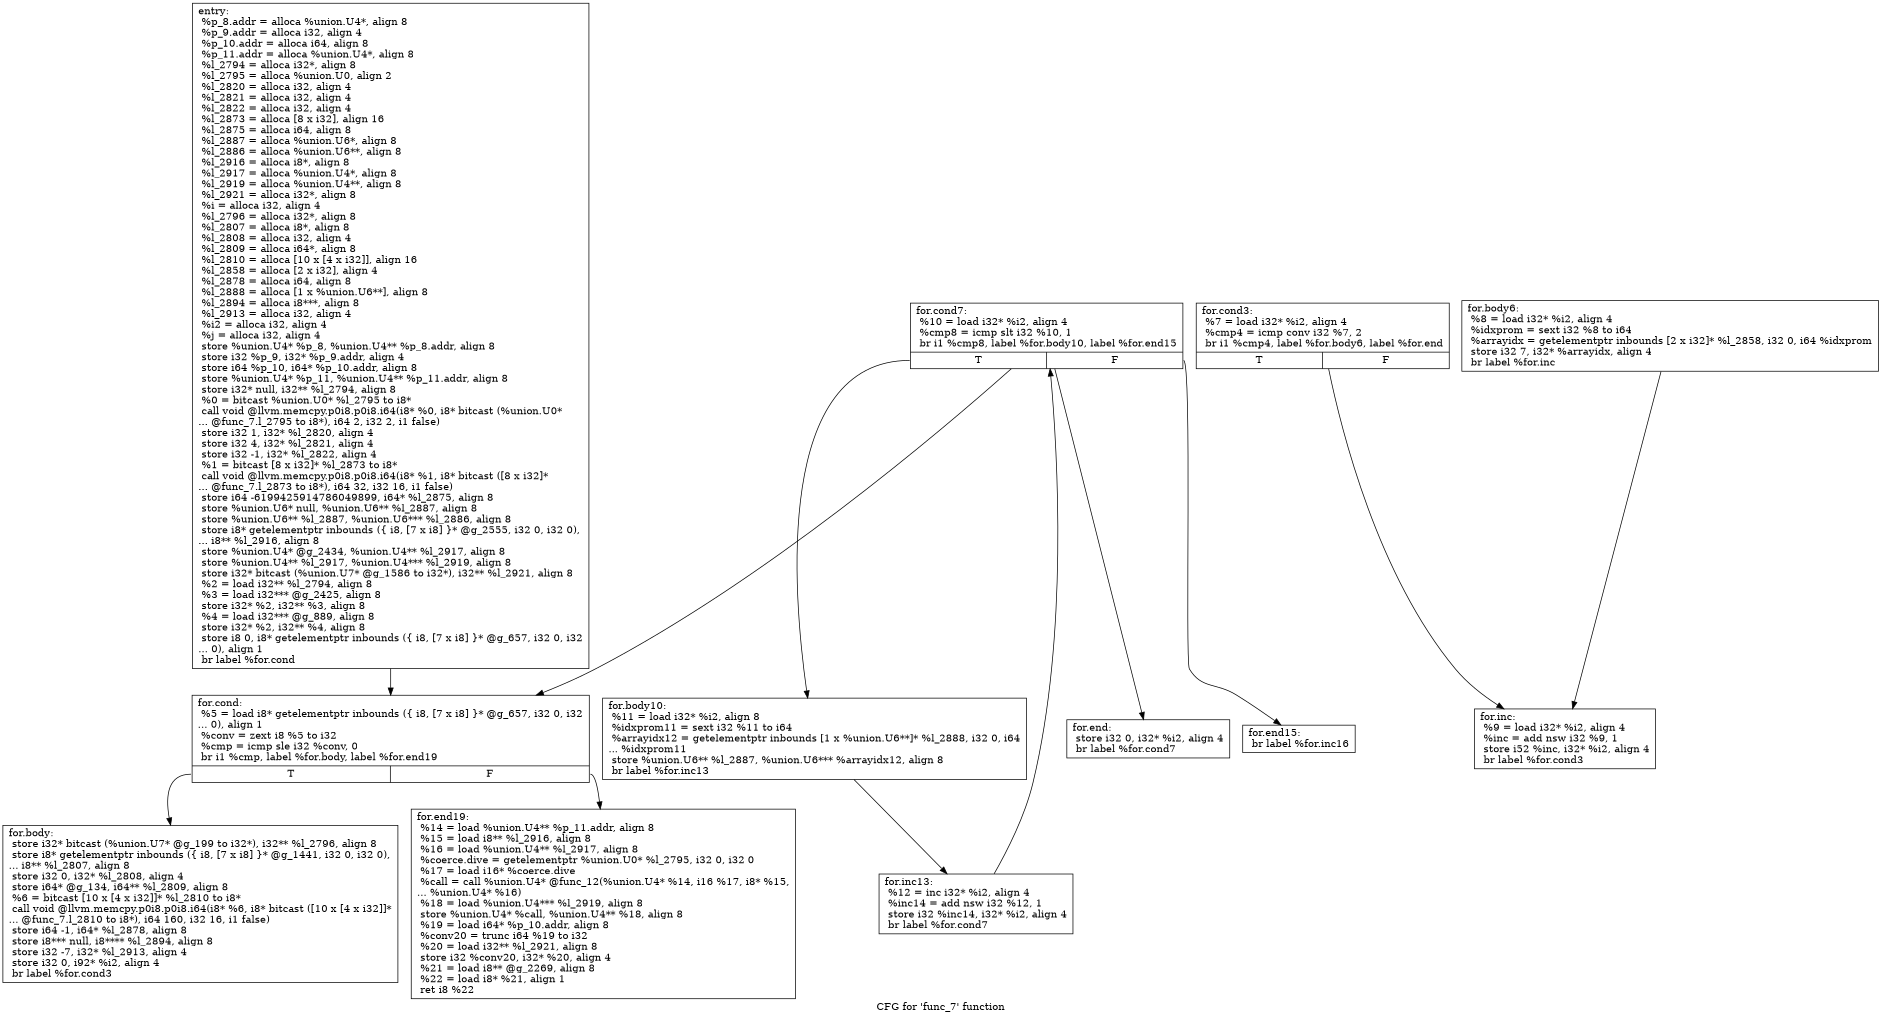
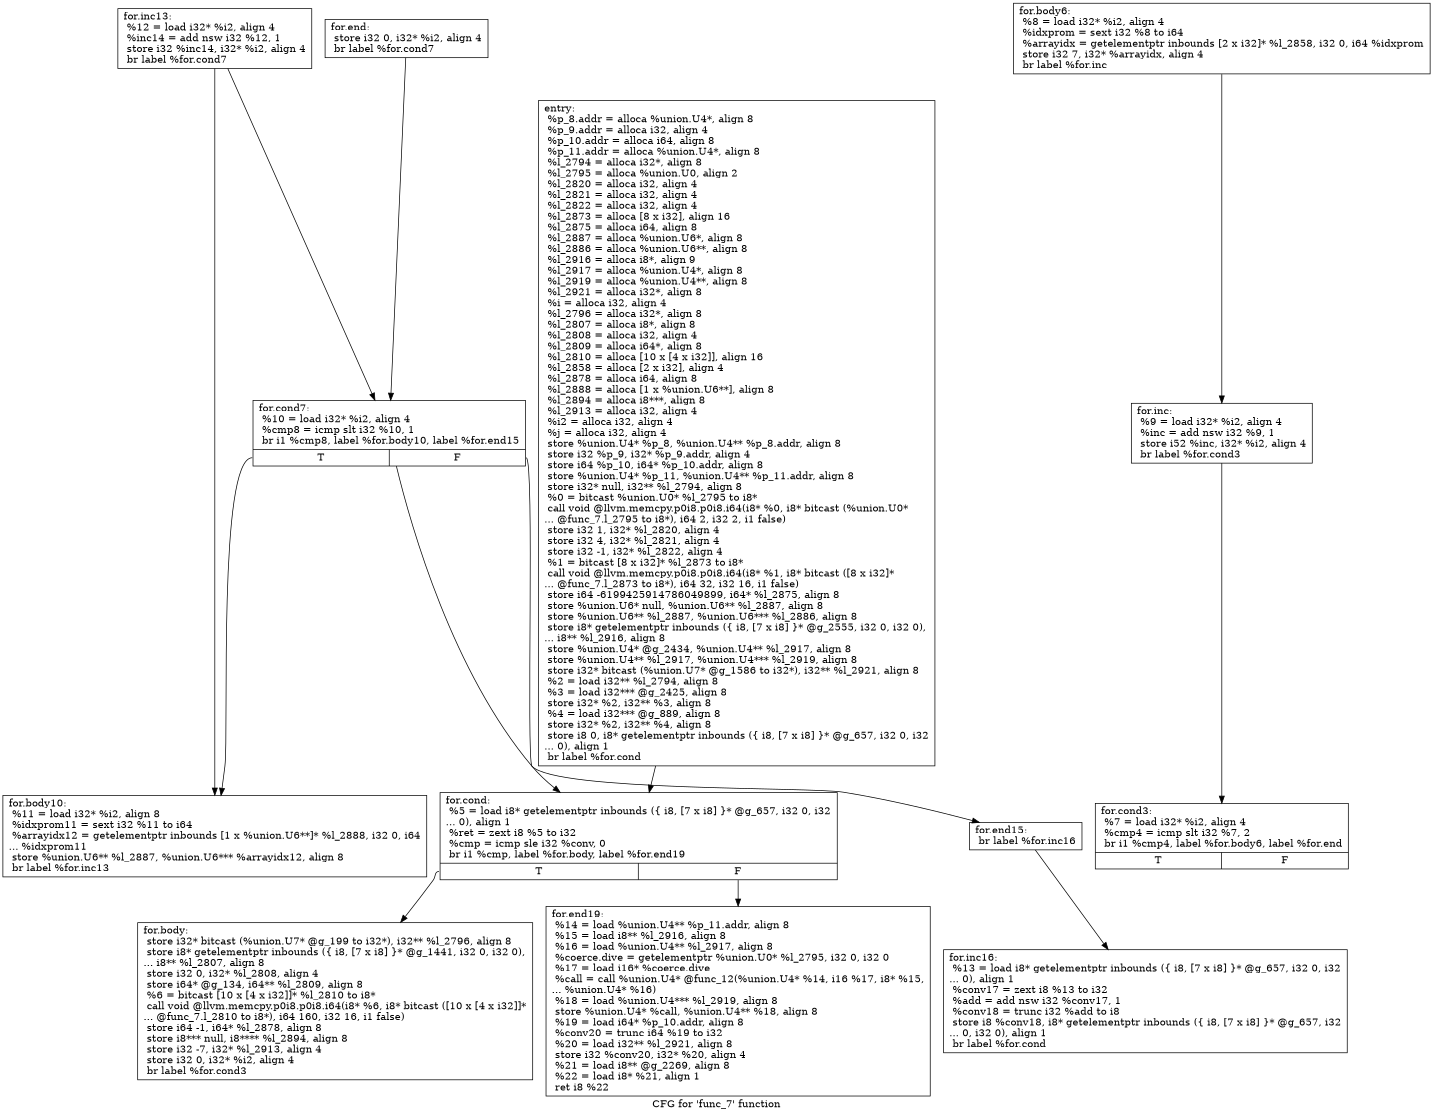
(274, 163) -> (620, 260)
(1282, 333) -> (1176, 833)
(1098, 541) -> (398, 225)
(1386, 552) -> (1222, 630)
(267, 736) -> (511, 833)
(898, 824) -> (215, 428)
(958, 893) -> (200, 27)
(84, 963) -> (219, 1060)
none -> (1145, 1001)
